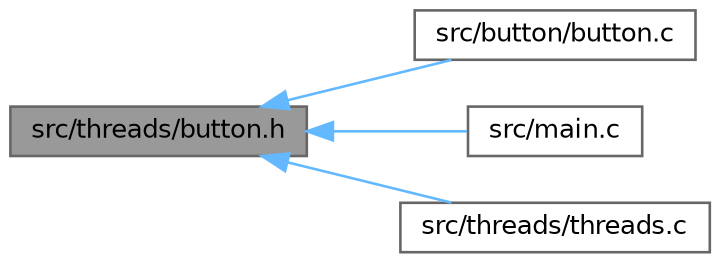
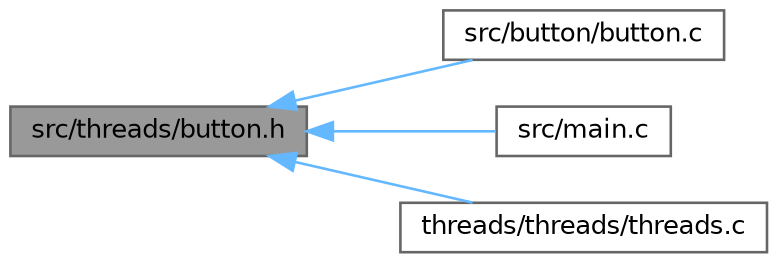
(555, 227) -> (584, 227)
